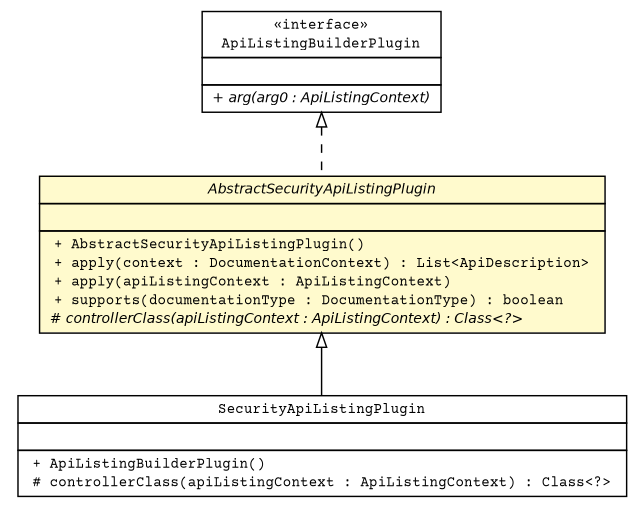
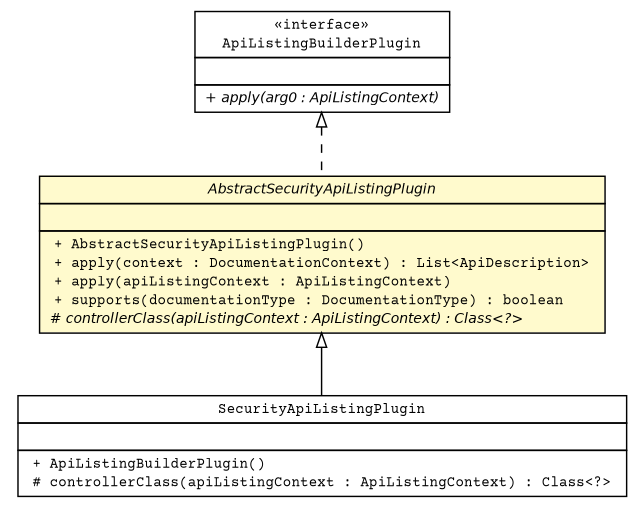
(322, 98) -> (322, 98)
